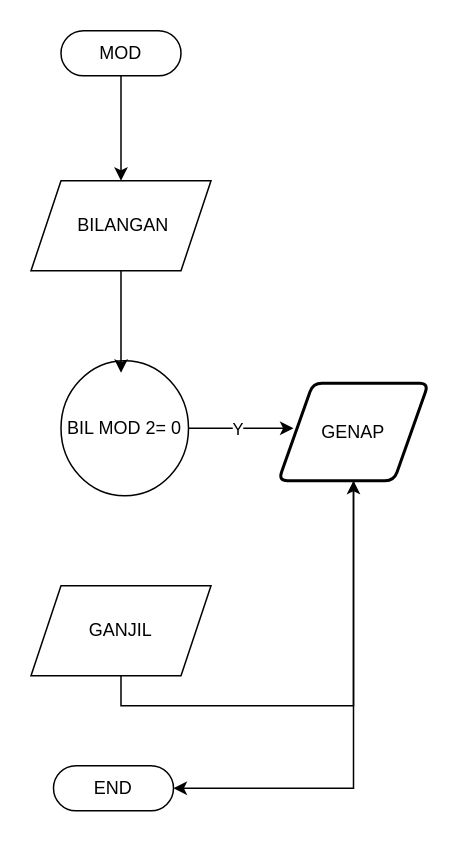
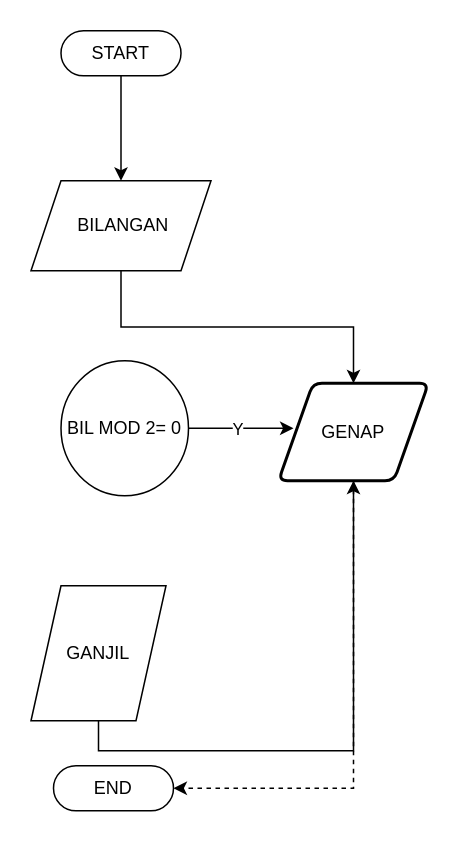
(121, 53) -> (121, 53)
(121, 343) -> (258, 327)
(121, 631) -> (98, 653)
(286, 788) -> (286, 788)
